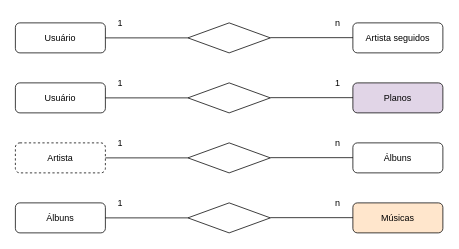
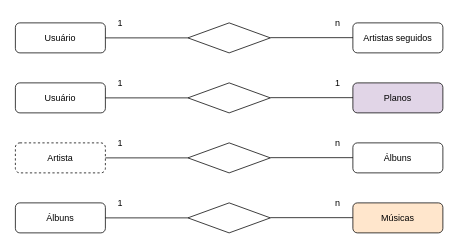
(398, 38) -> (398, 38)
